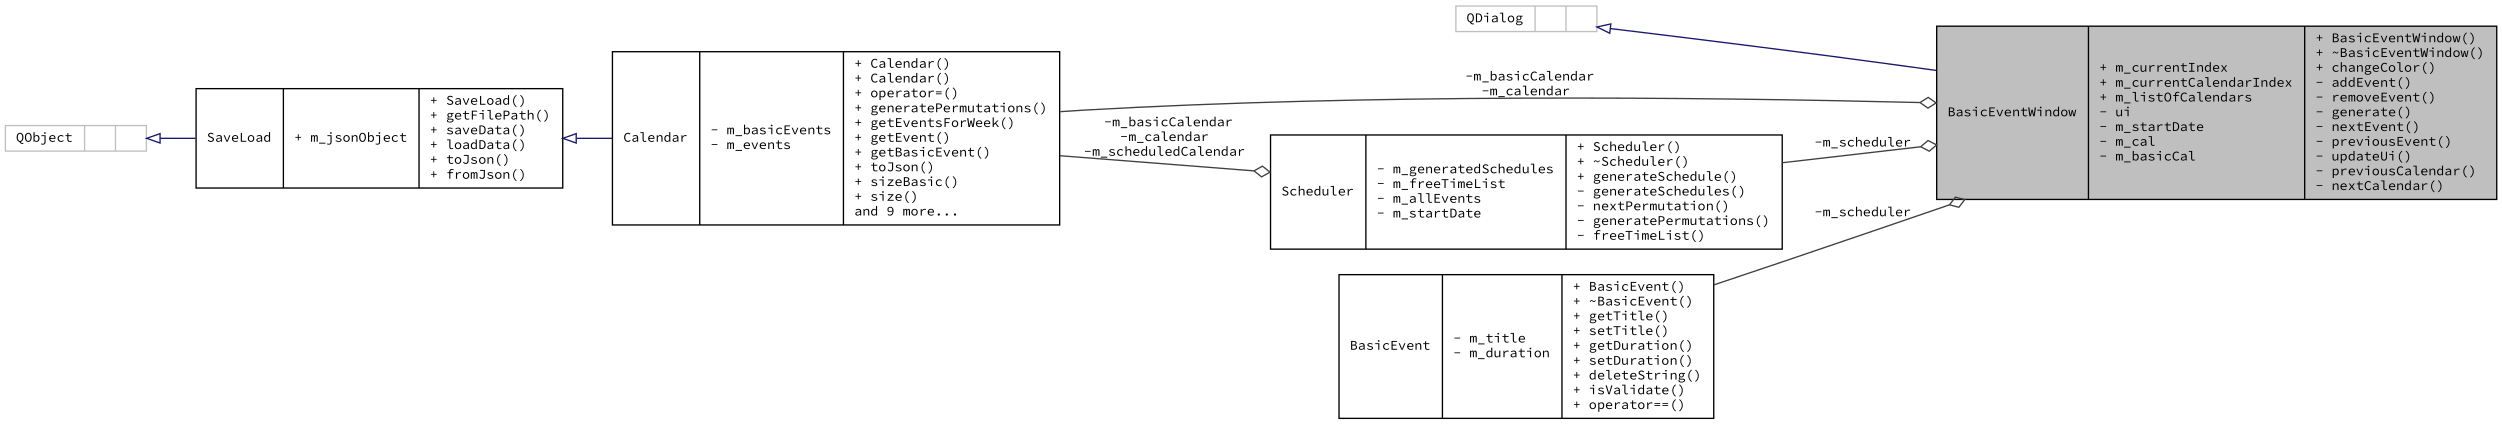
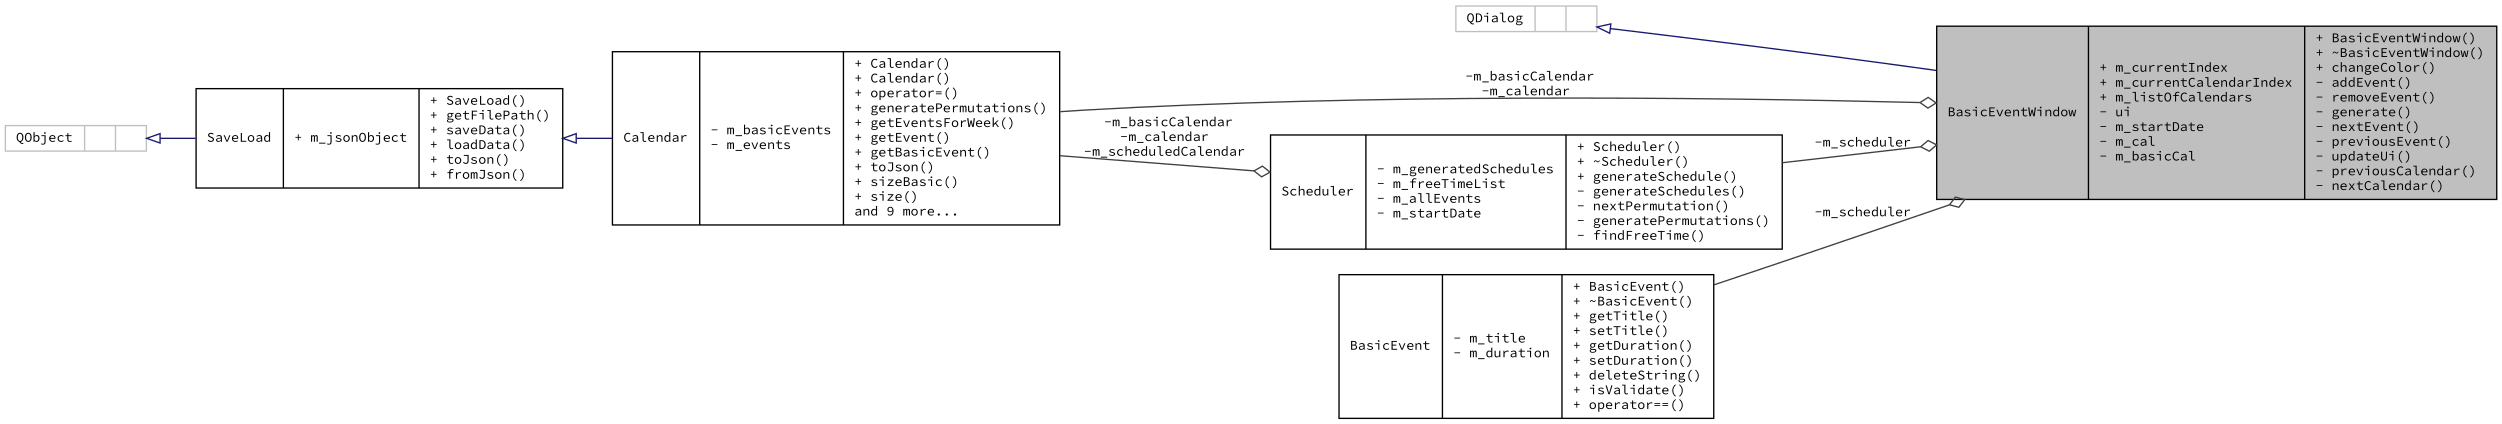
(1642, 236) -> (1642, 236)
